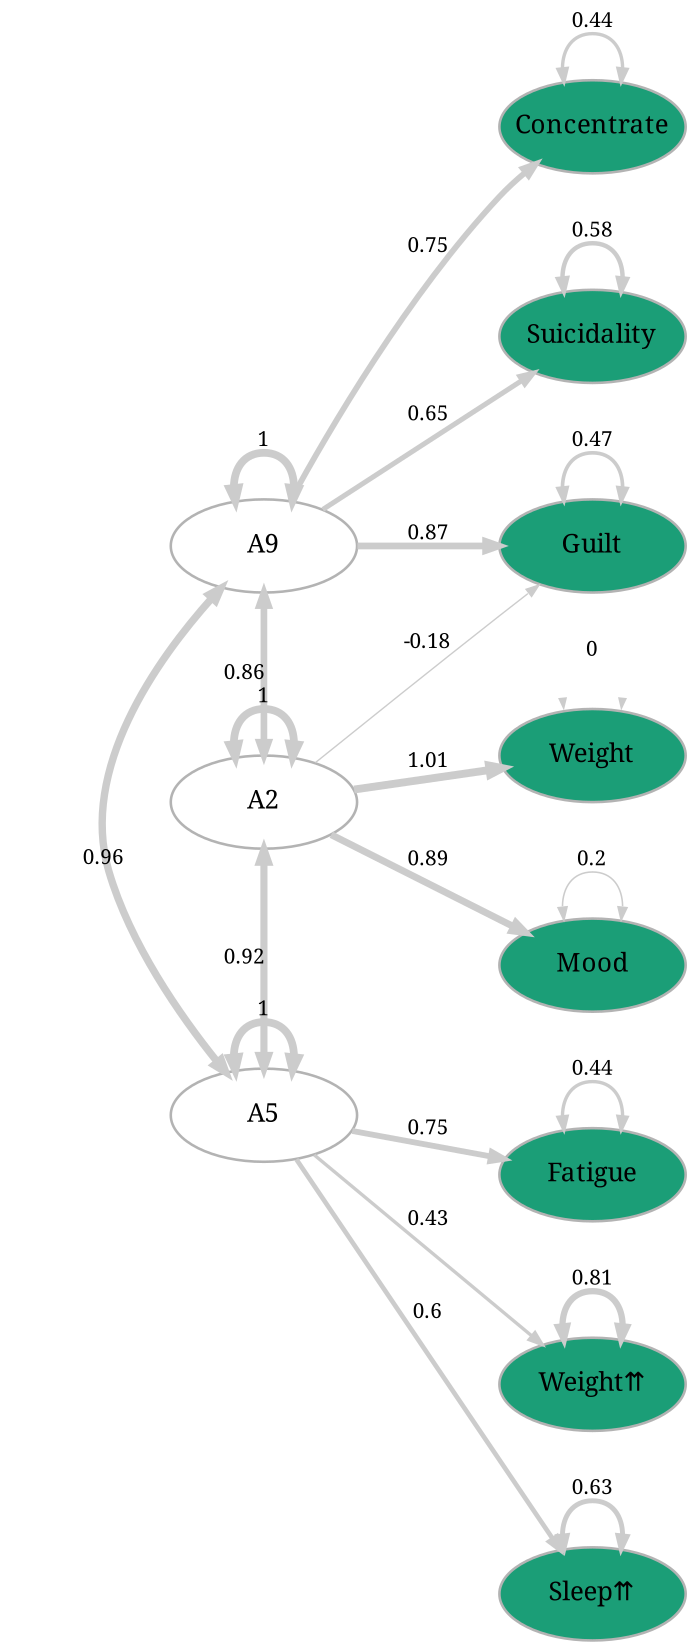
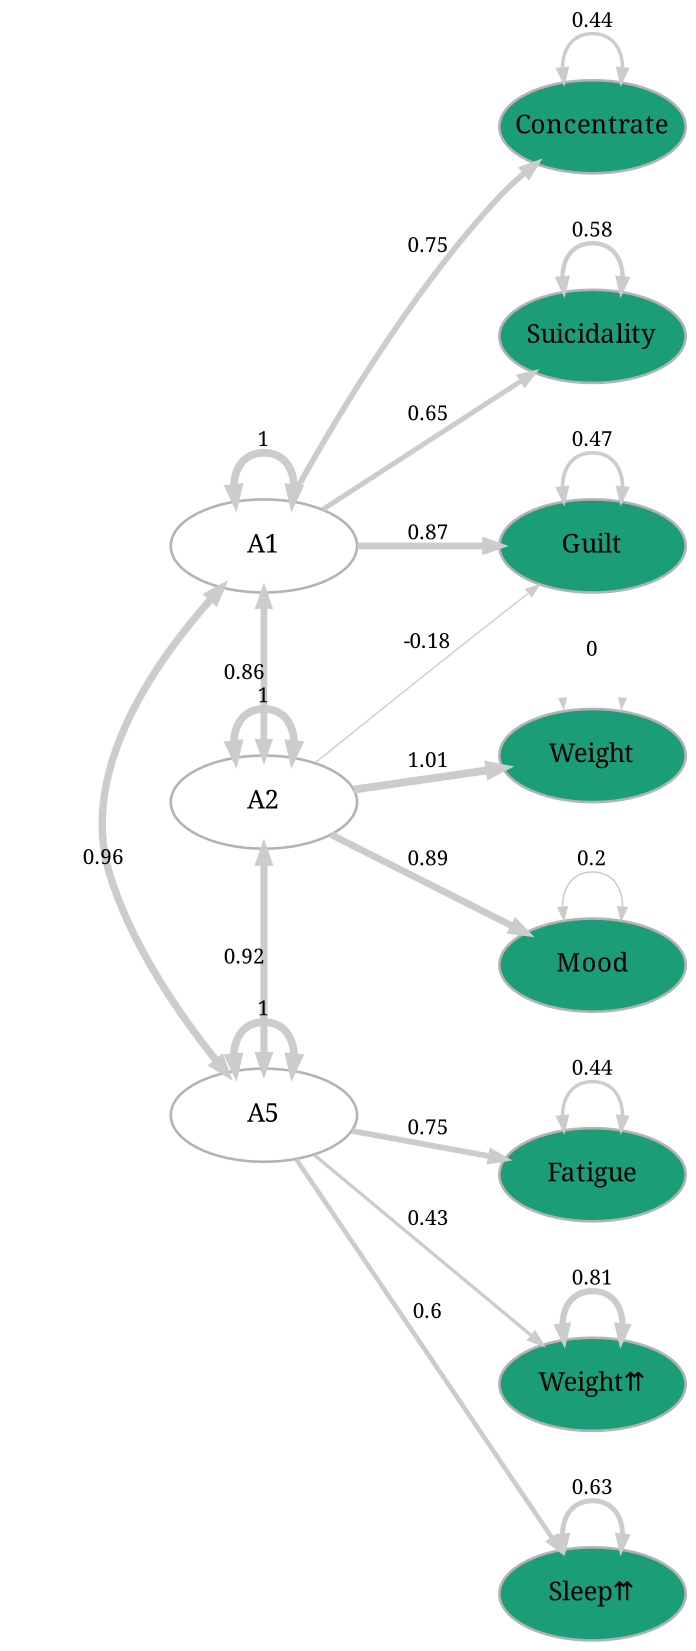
(264, 546) -> (264, 546)
